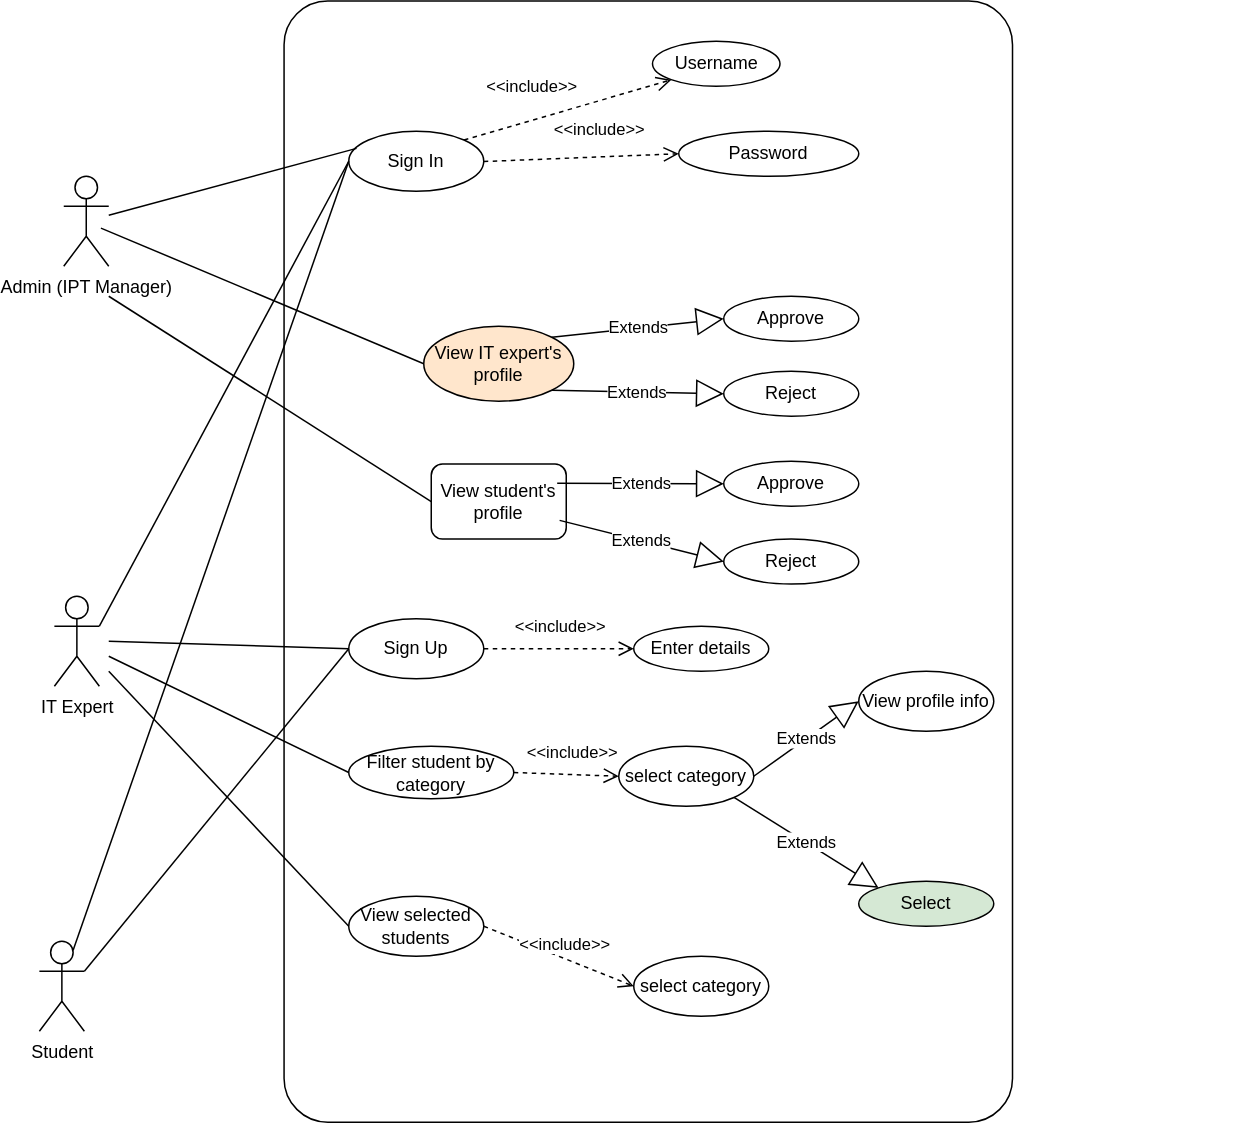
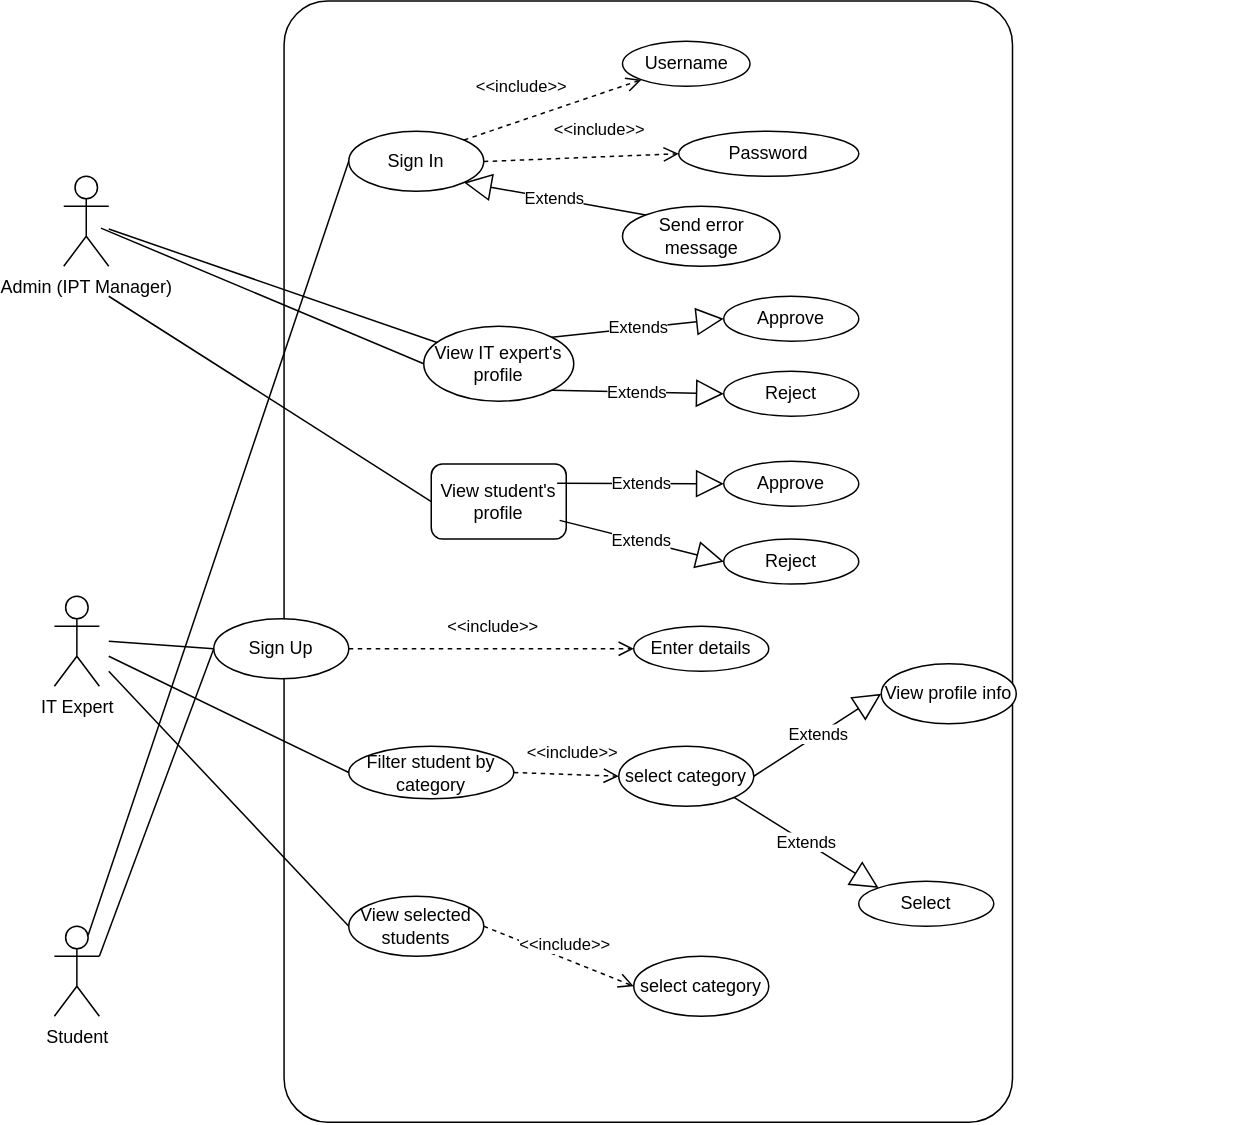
(716, 64) -> (686, 64)
(233, 182) -> (272, 286)
none -> (569, 201)
none -> (701, 236)
(499, 364) -> (499, 364)
(220, 402) -> none
(416, 649) -> (281, 649)
(926, 701) -> (949, 694)
(926, 904) -> (926, 904)
(62, 986) -> (77, 971)
